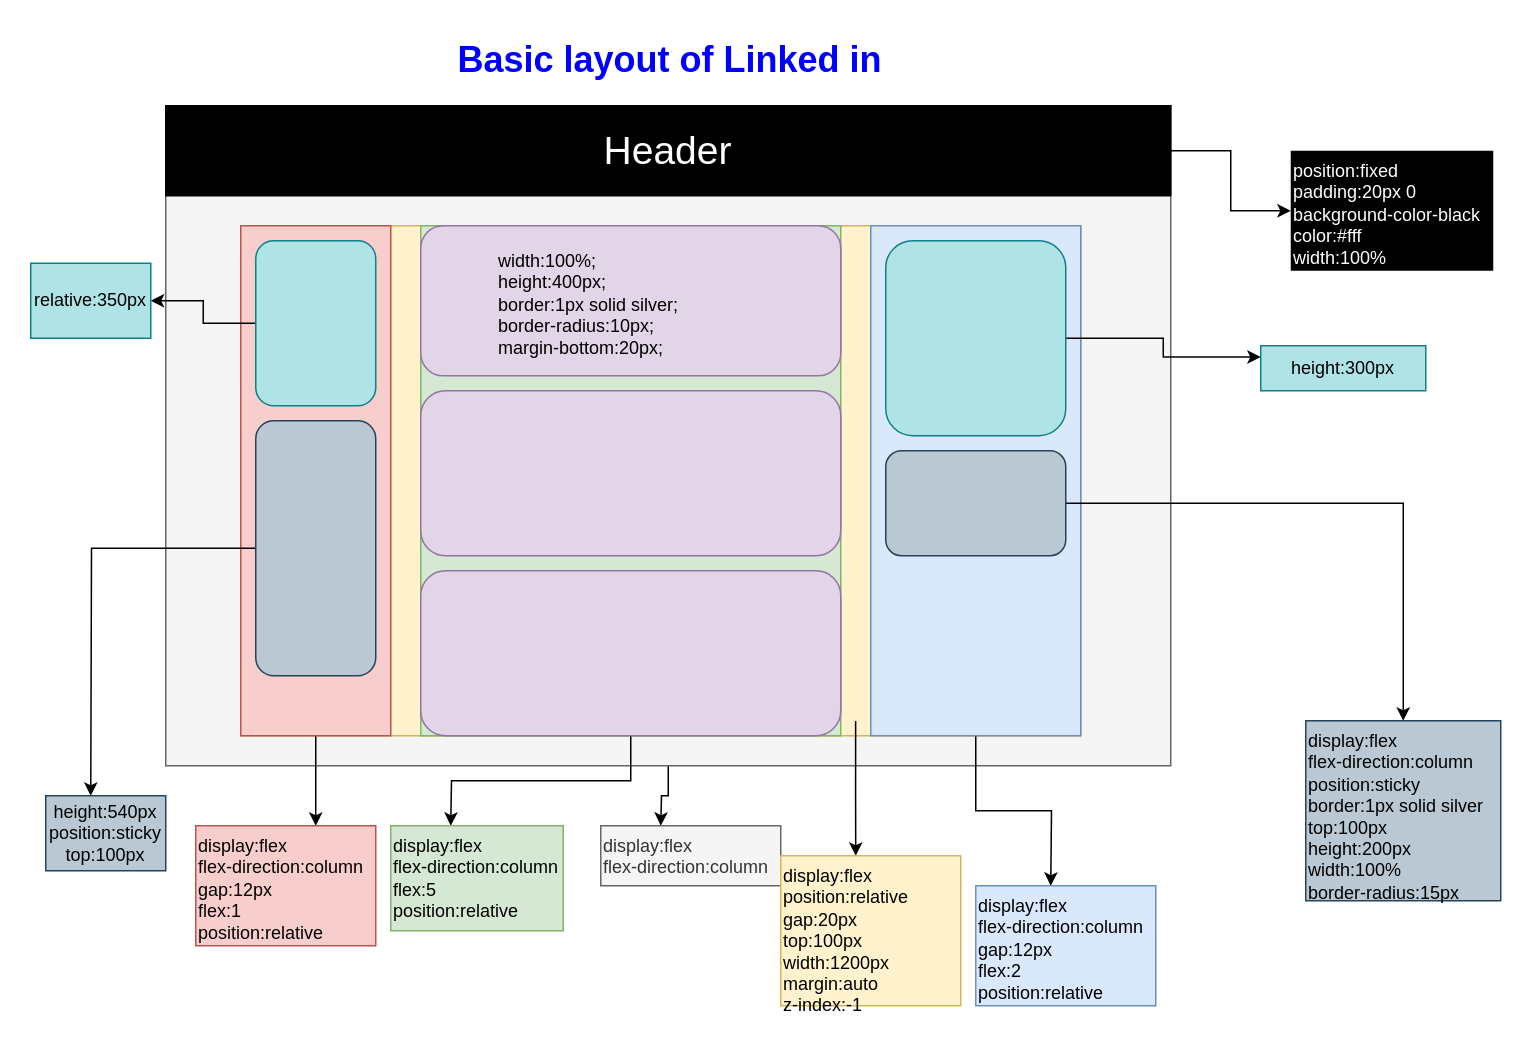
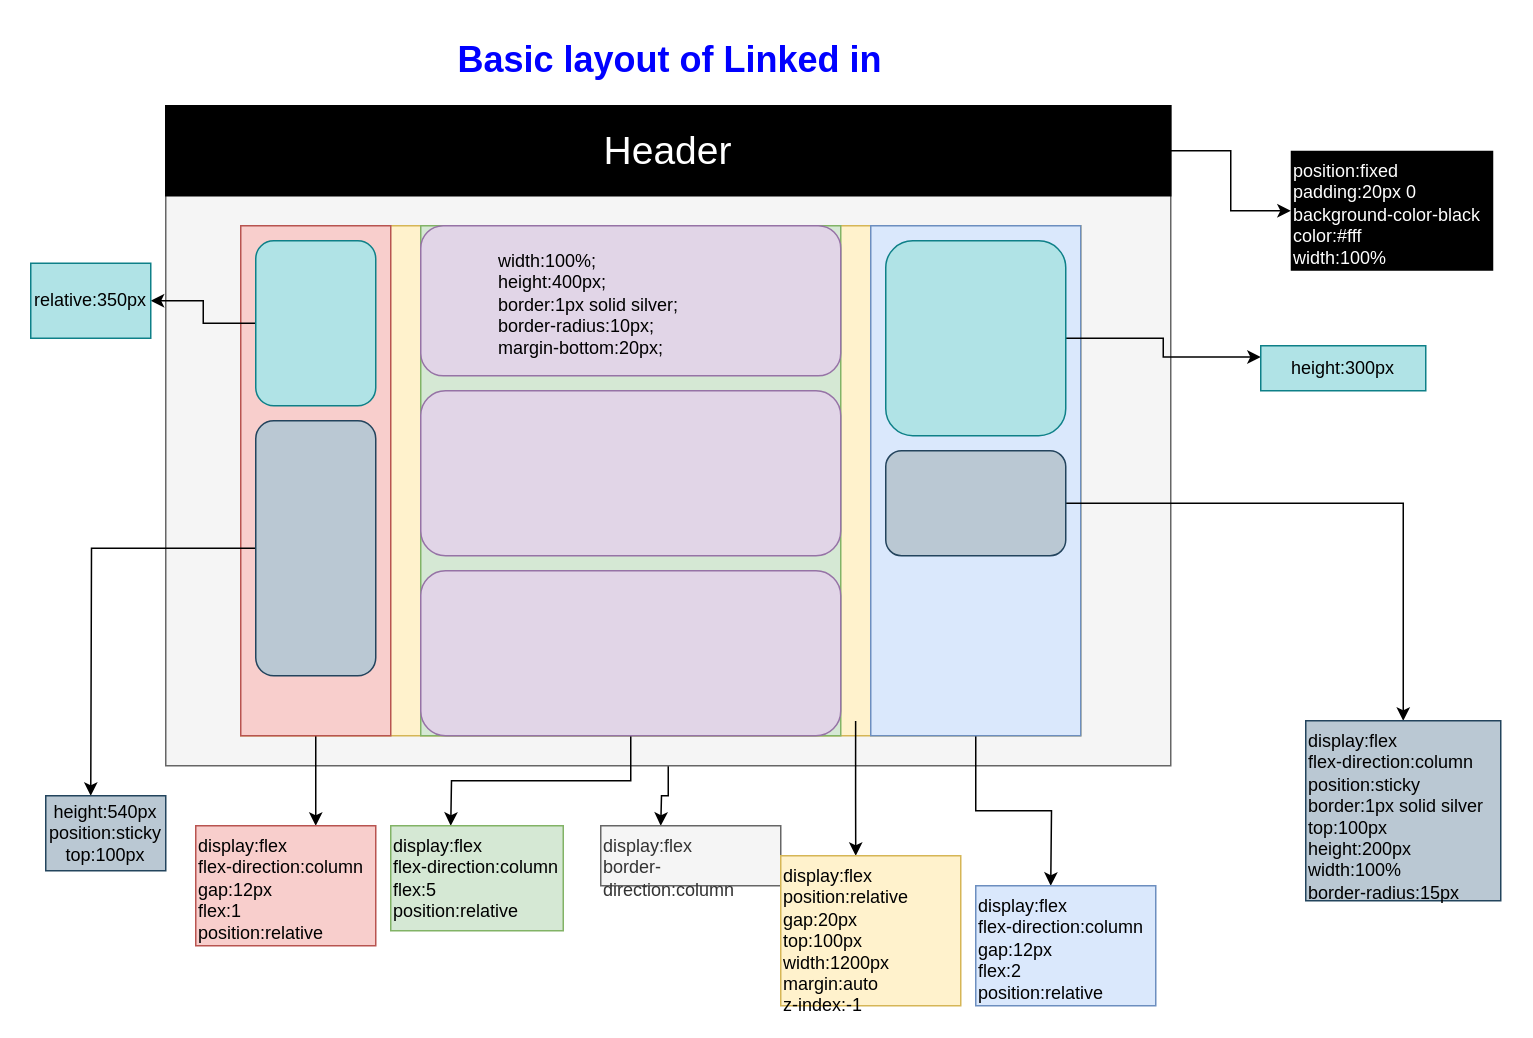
(692, 869) -> (692, 869)
